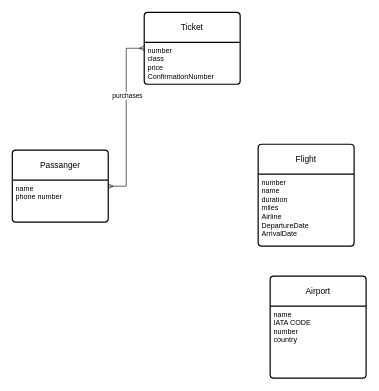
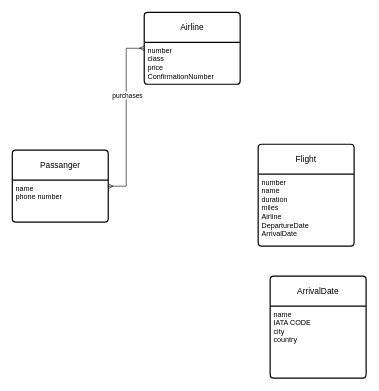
(192, 27) -> (192, 27)
(318, 291) -> (318, 291)
(291, 328) -> (291, 328)
